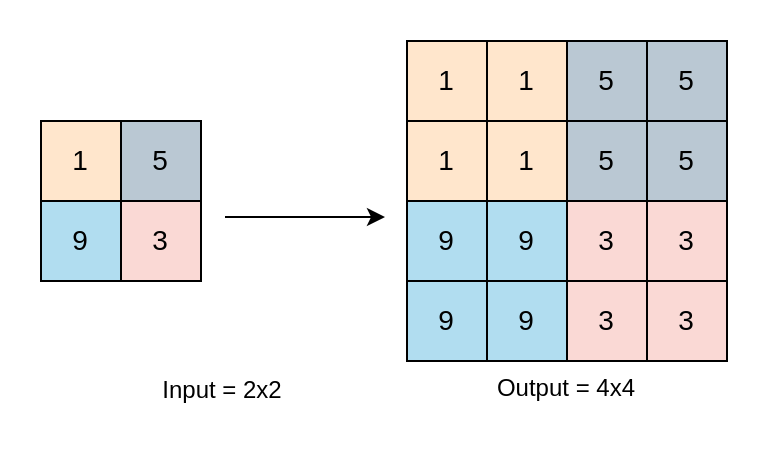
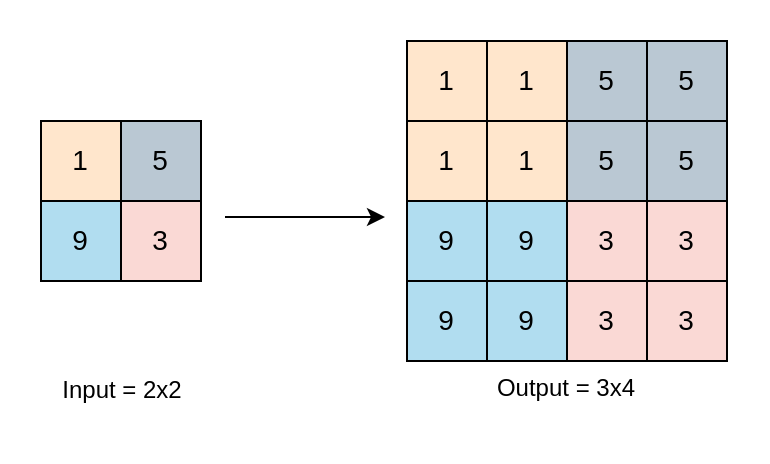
(567, 389) -> (567, 389)
(223, 391) -> (123, 391)
